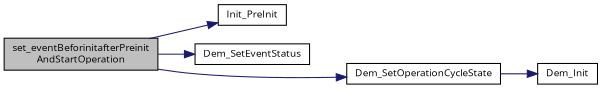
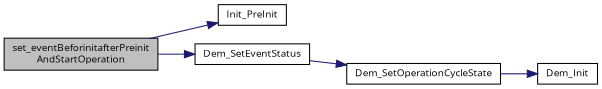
(247, 77) -> (323, 62)
